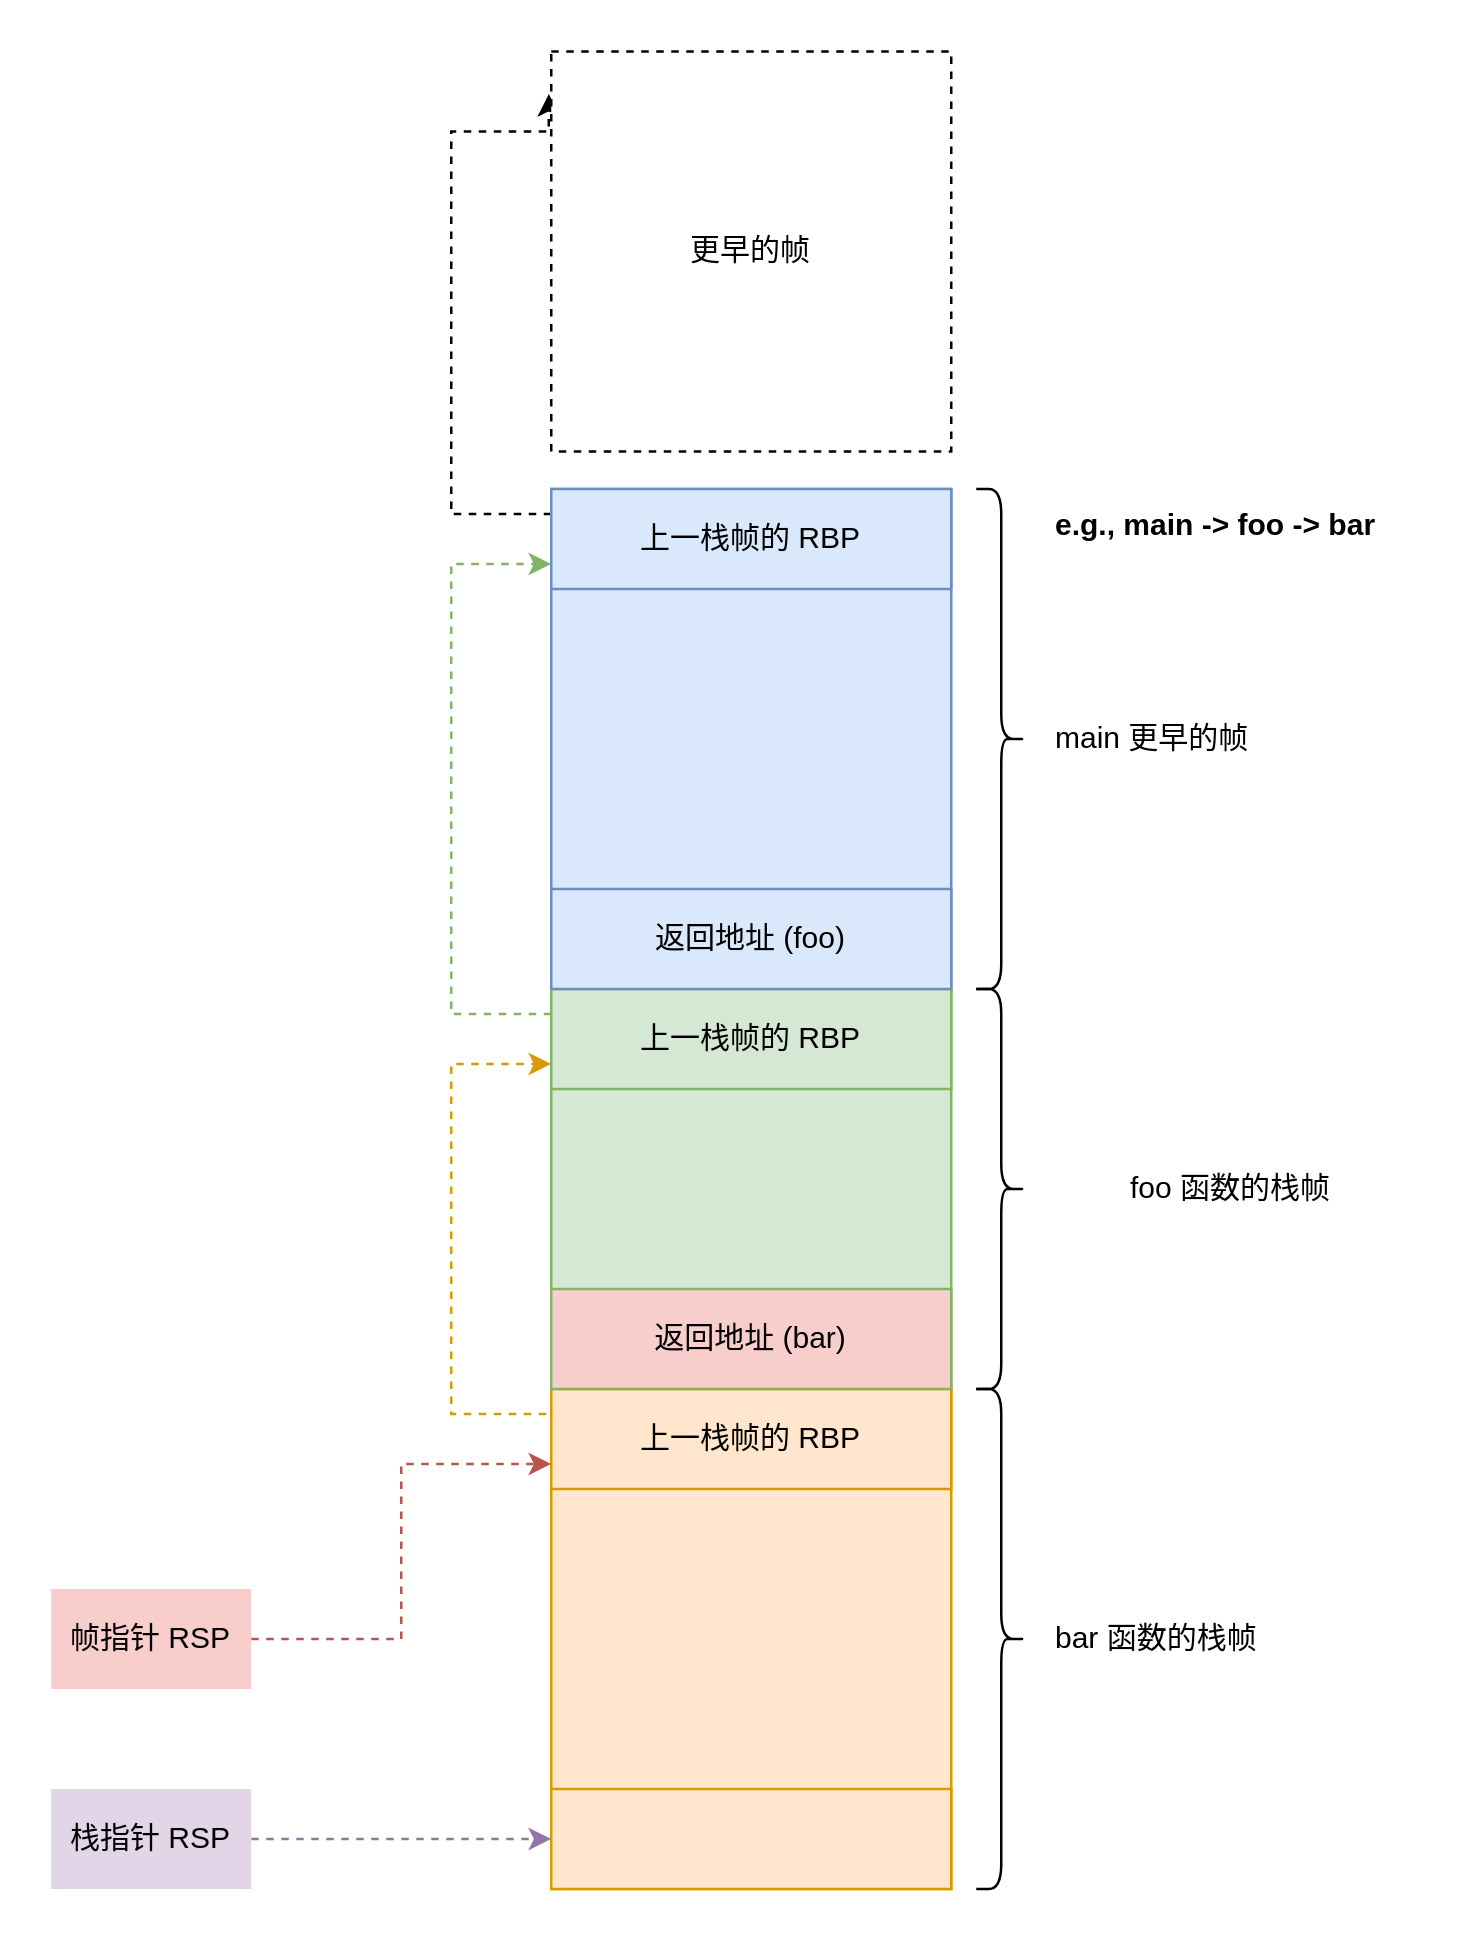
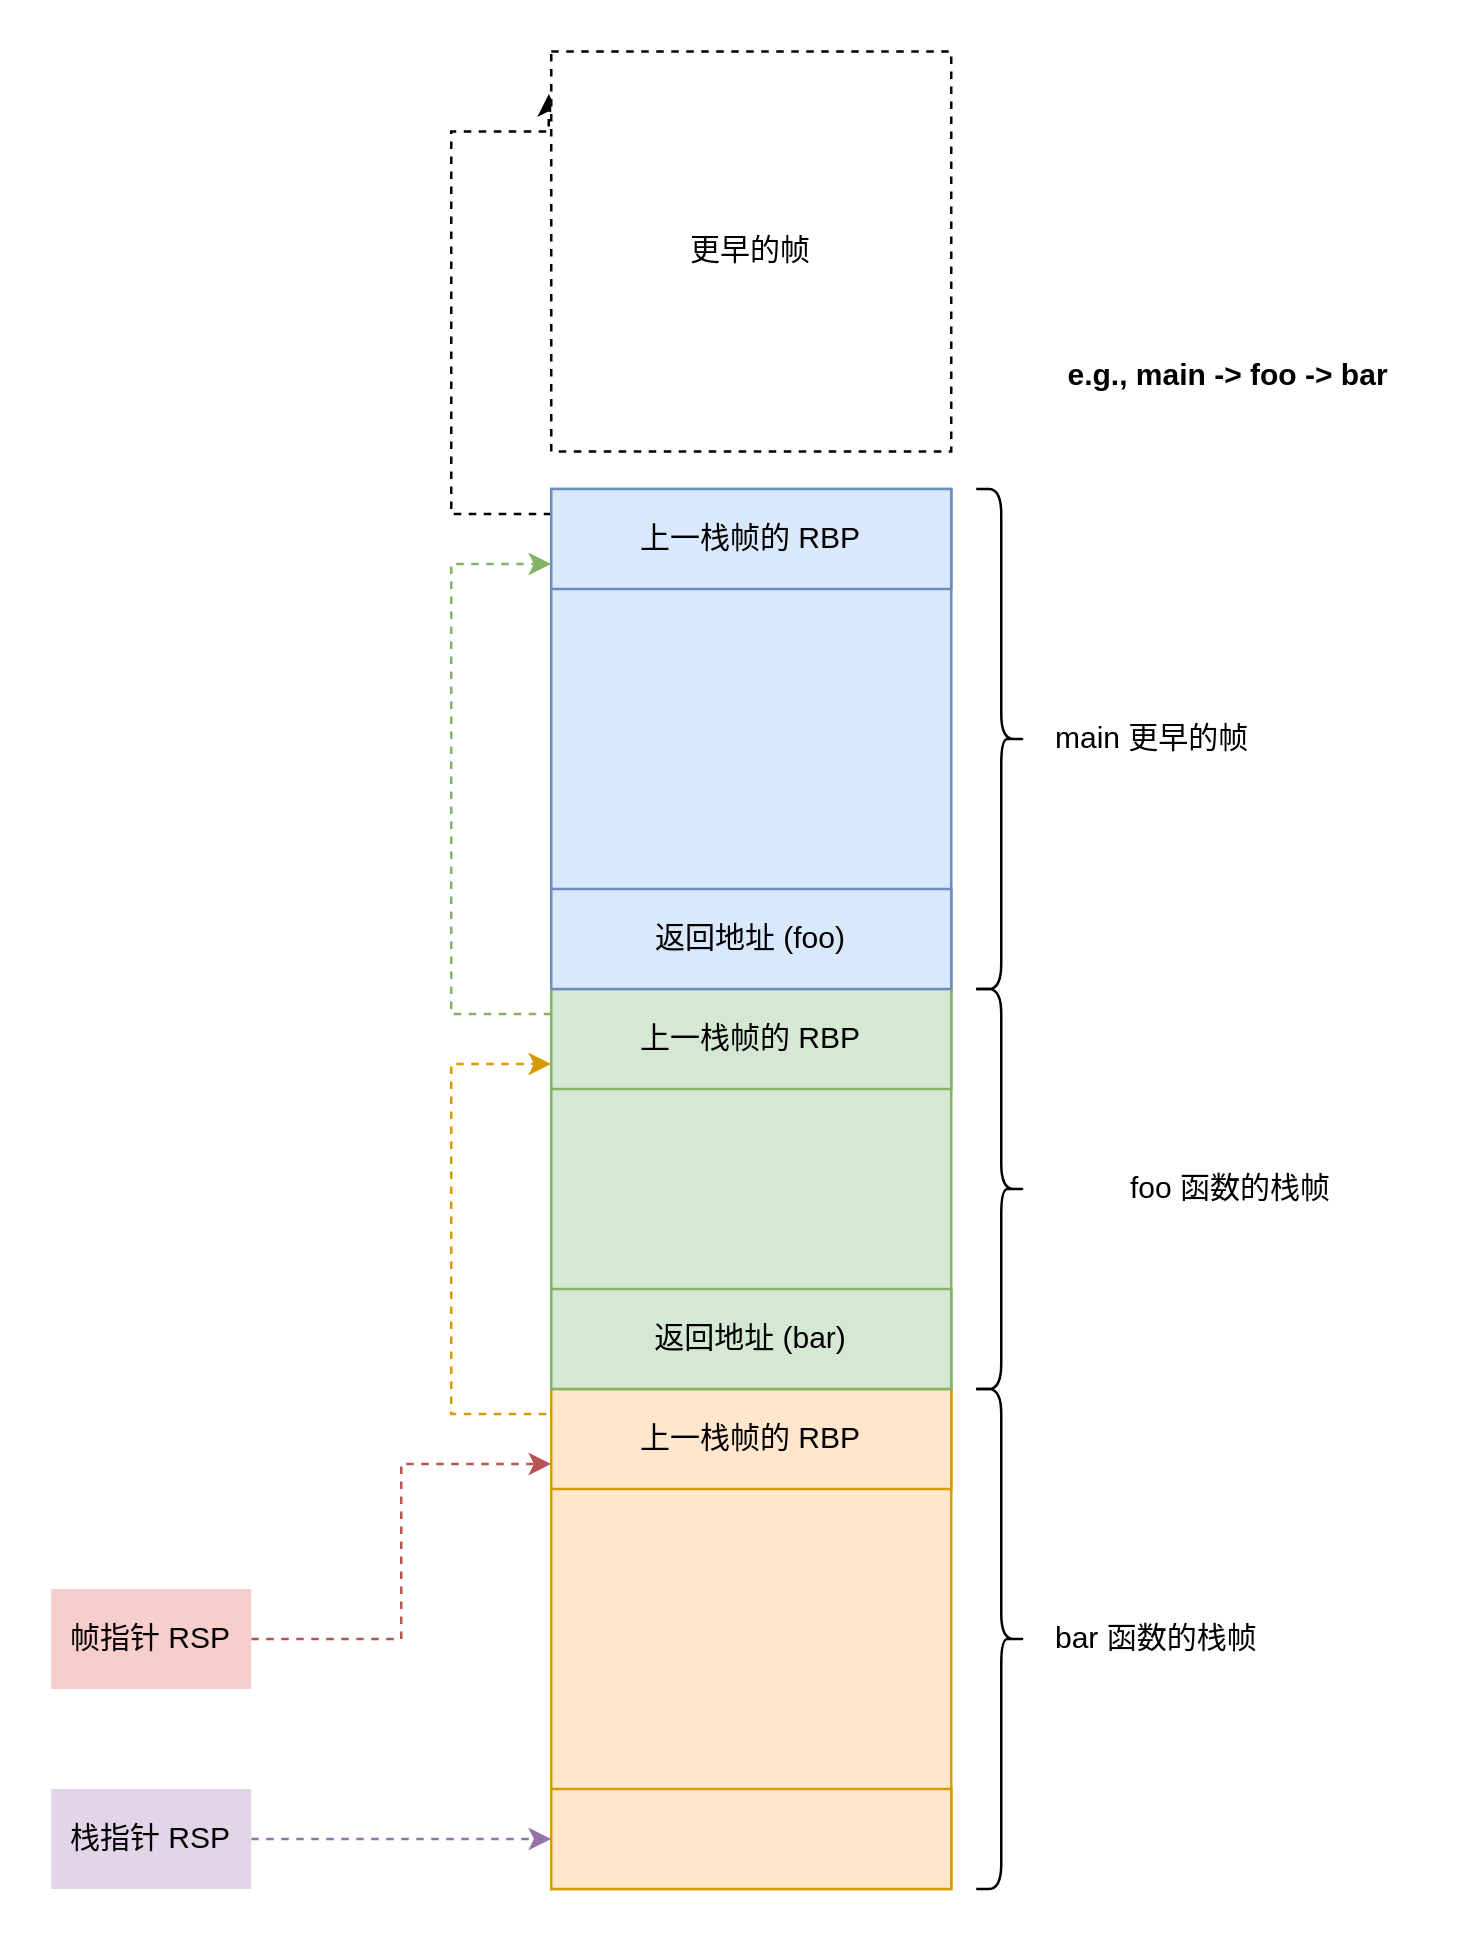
(1239, 526) -> (1251, 376)
(751, 1339) -> (751, 1339)
